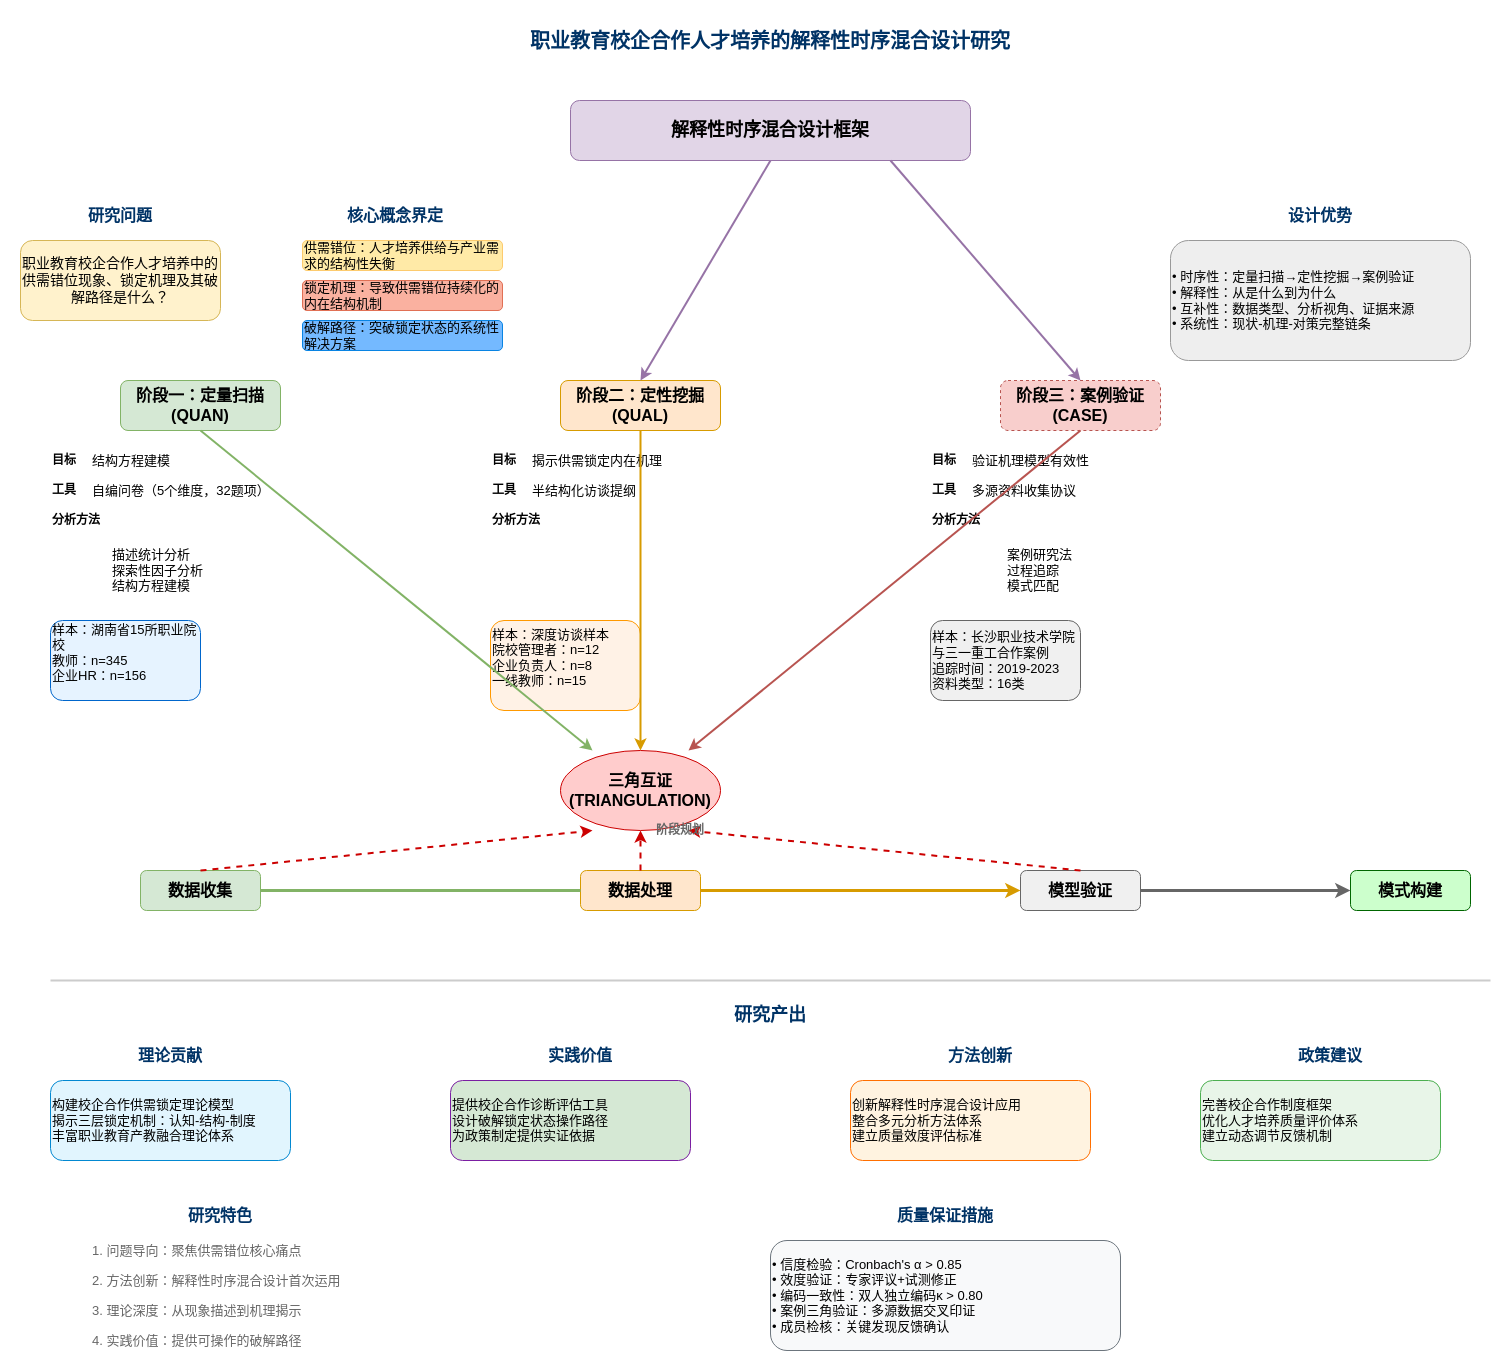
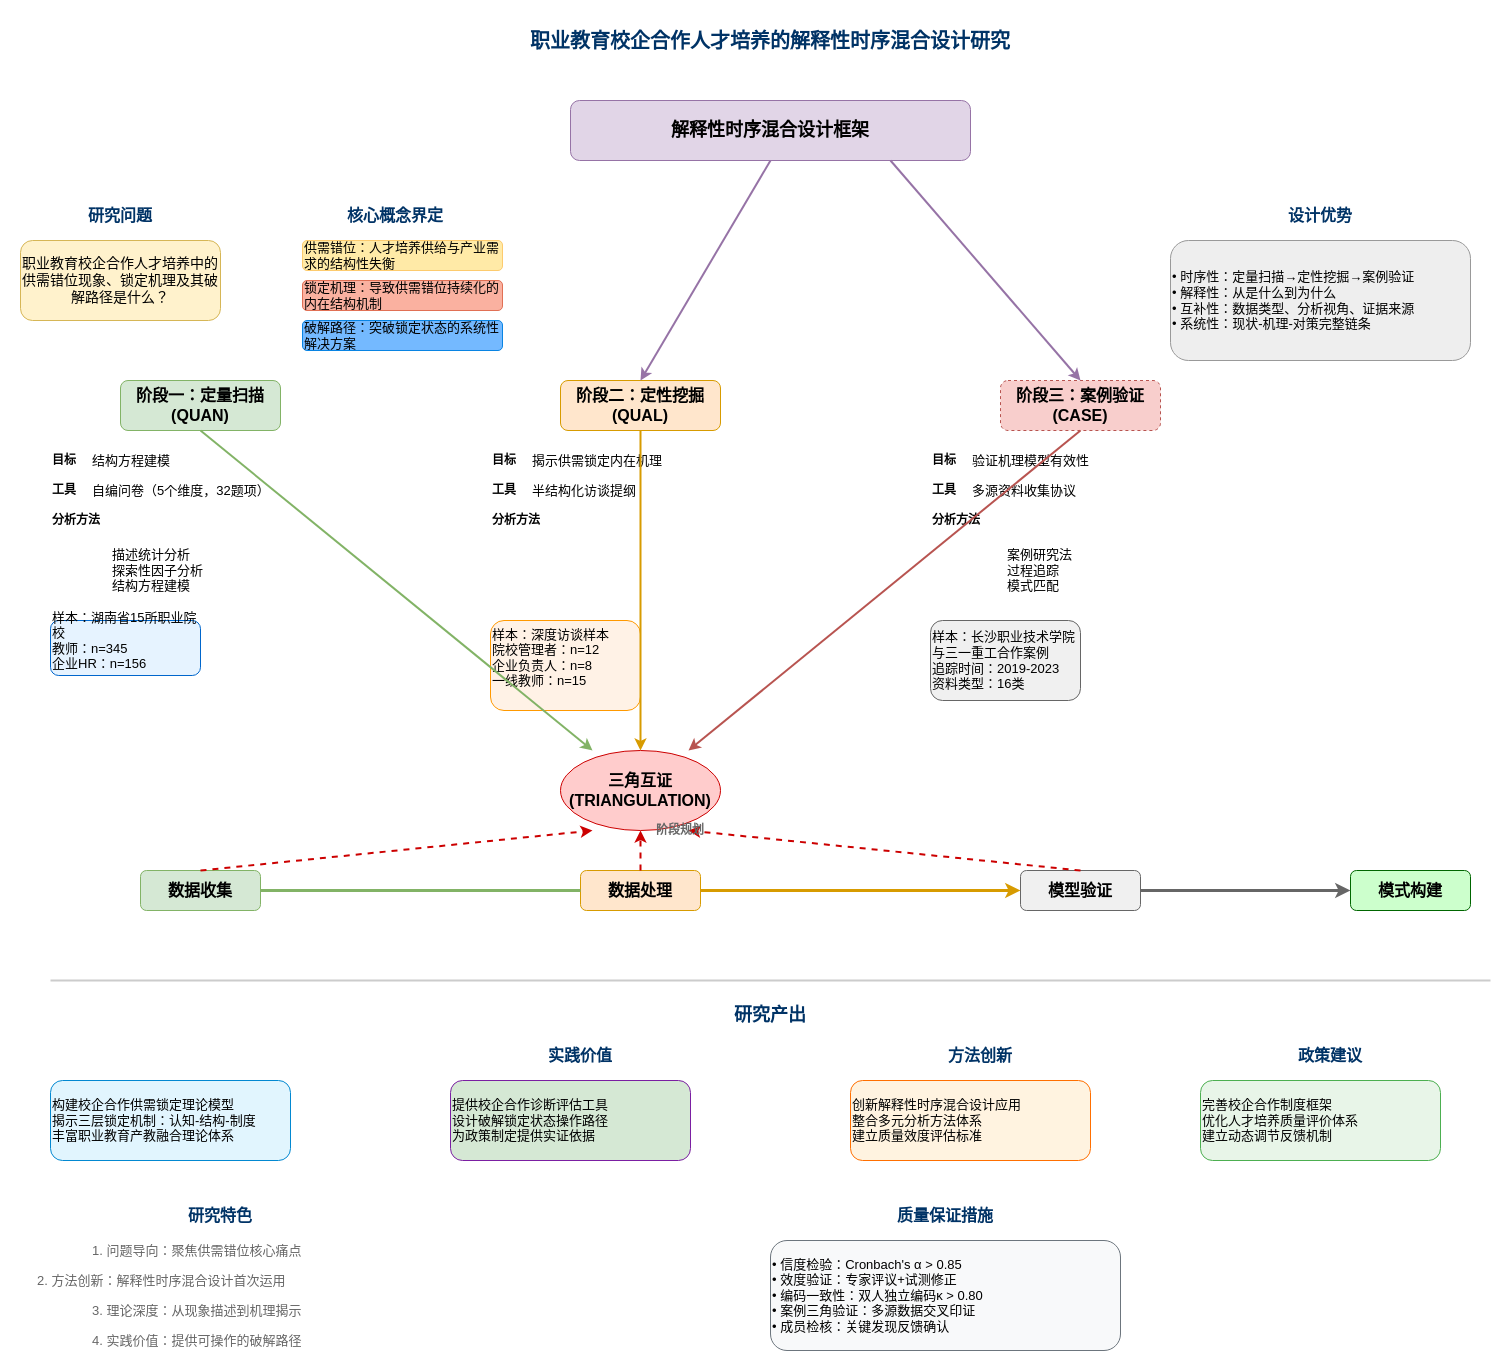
(126, 661) -> (126, 648)
(171, 1056) -> none
(251, 1281) -> (196, 1281)
